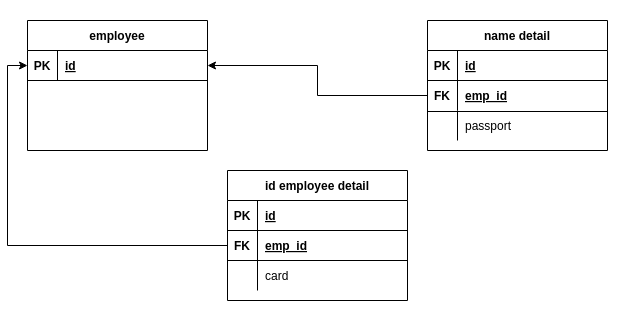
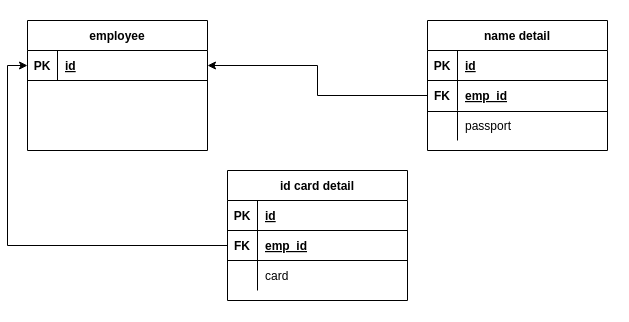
(317, 186) -> (317, 186)
